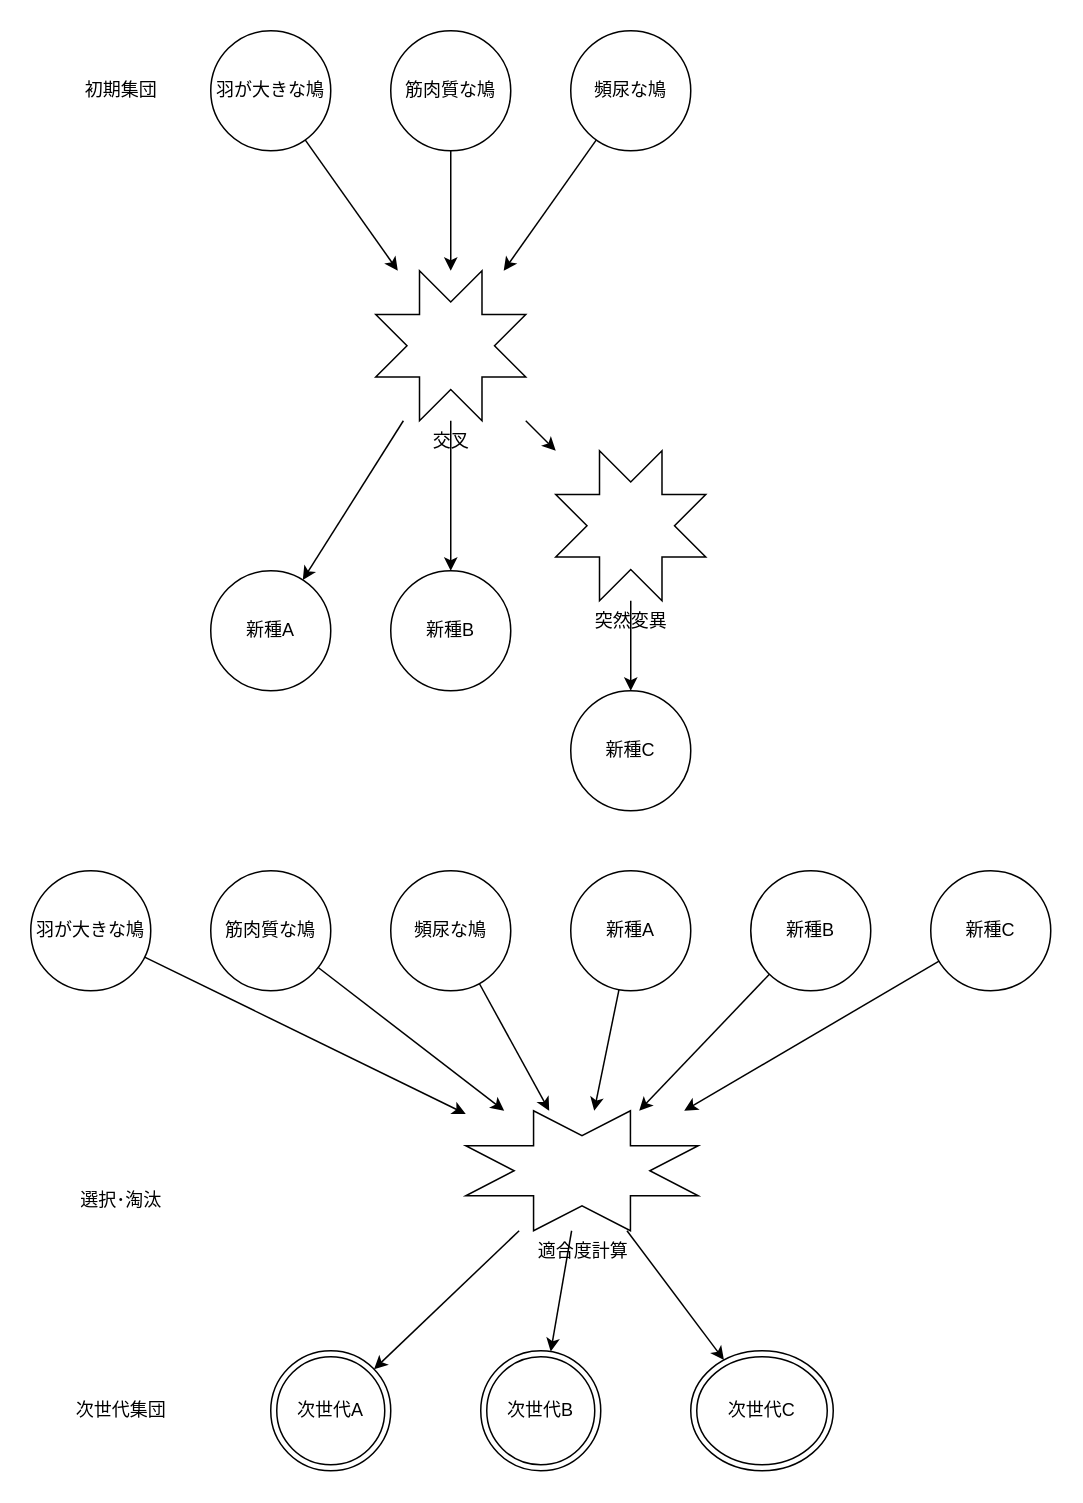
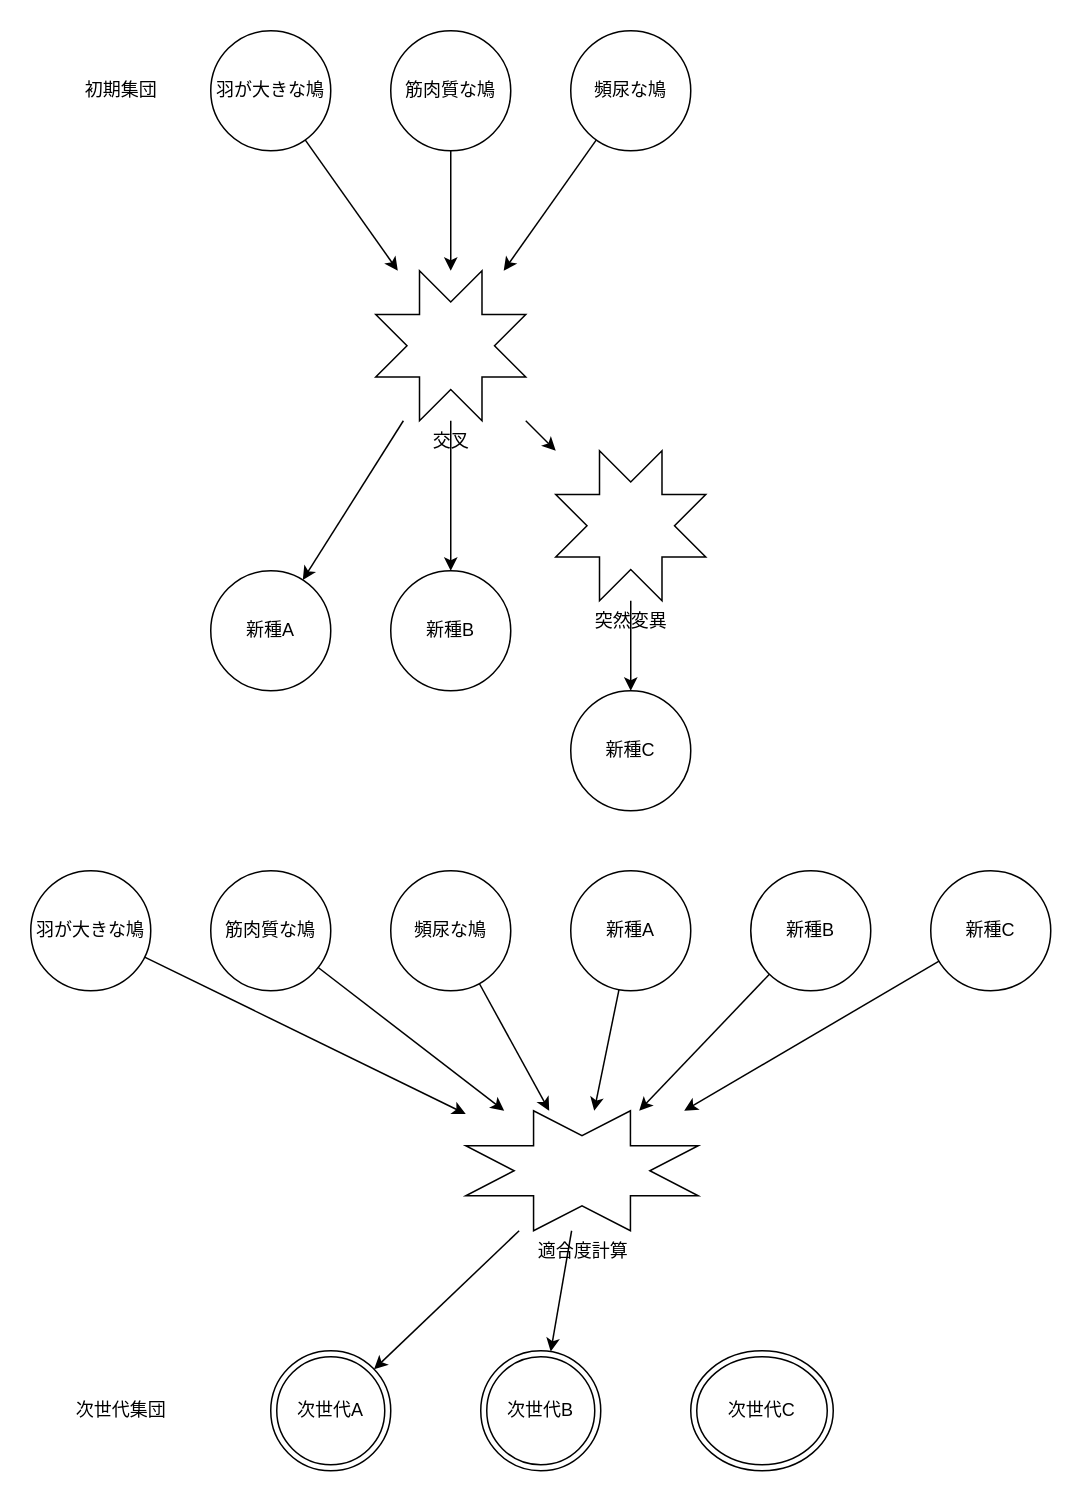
(121, 1201) -> none
(673, 1292) -> none
